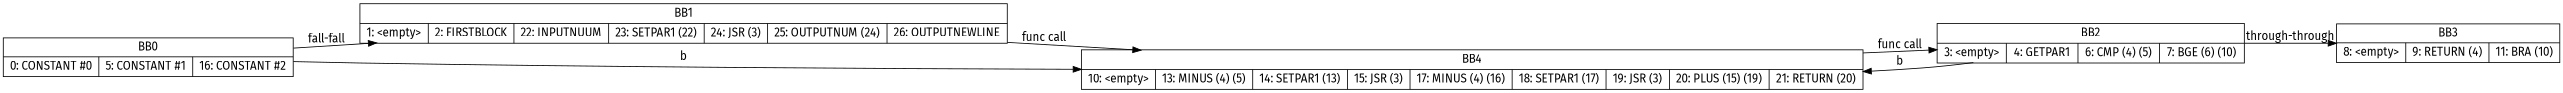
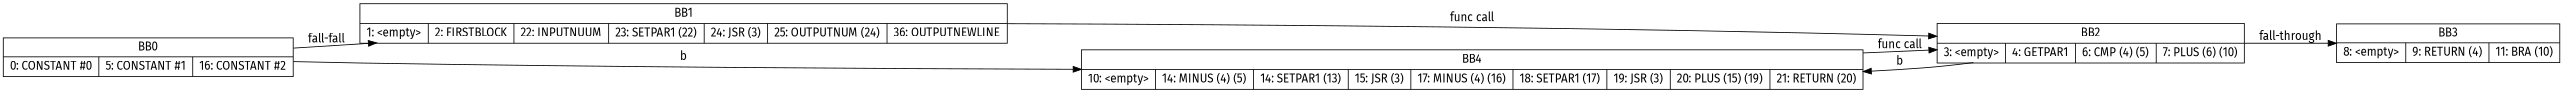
(947, 33) -> (947, 33)
(2290, 37) -> (2290, 37)
(1070, 46) -> (1468, 27)
(2202, 53) -> (2200, 53)
(1204, 79) -> (1205, 79)
